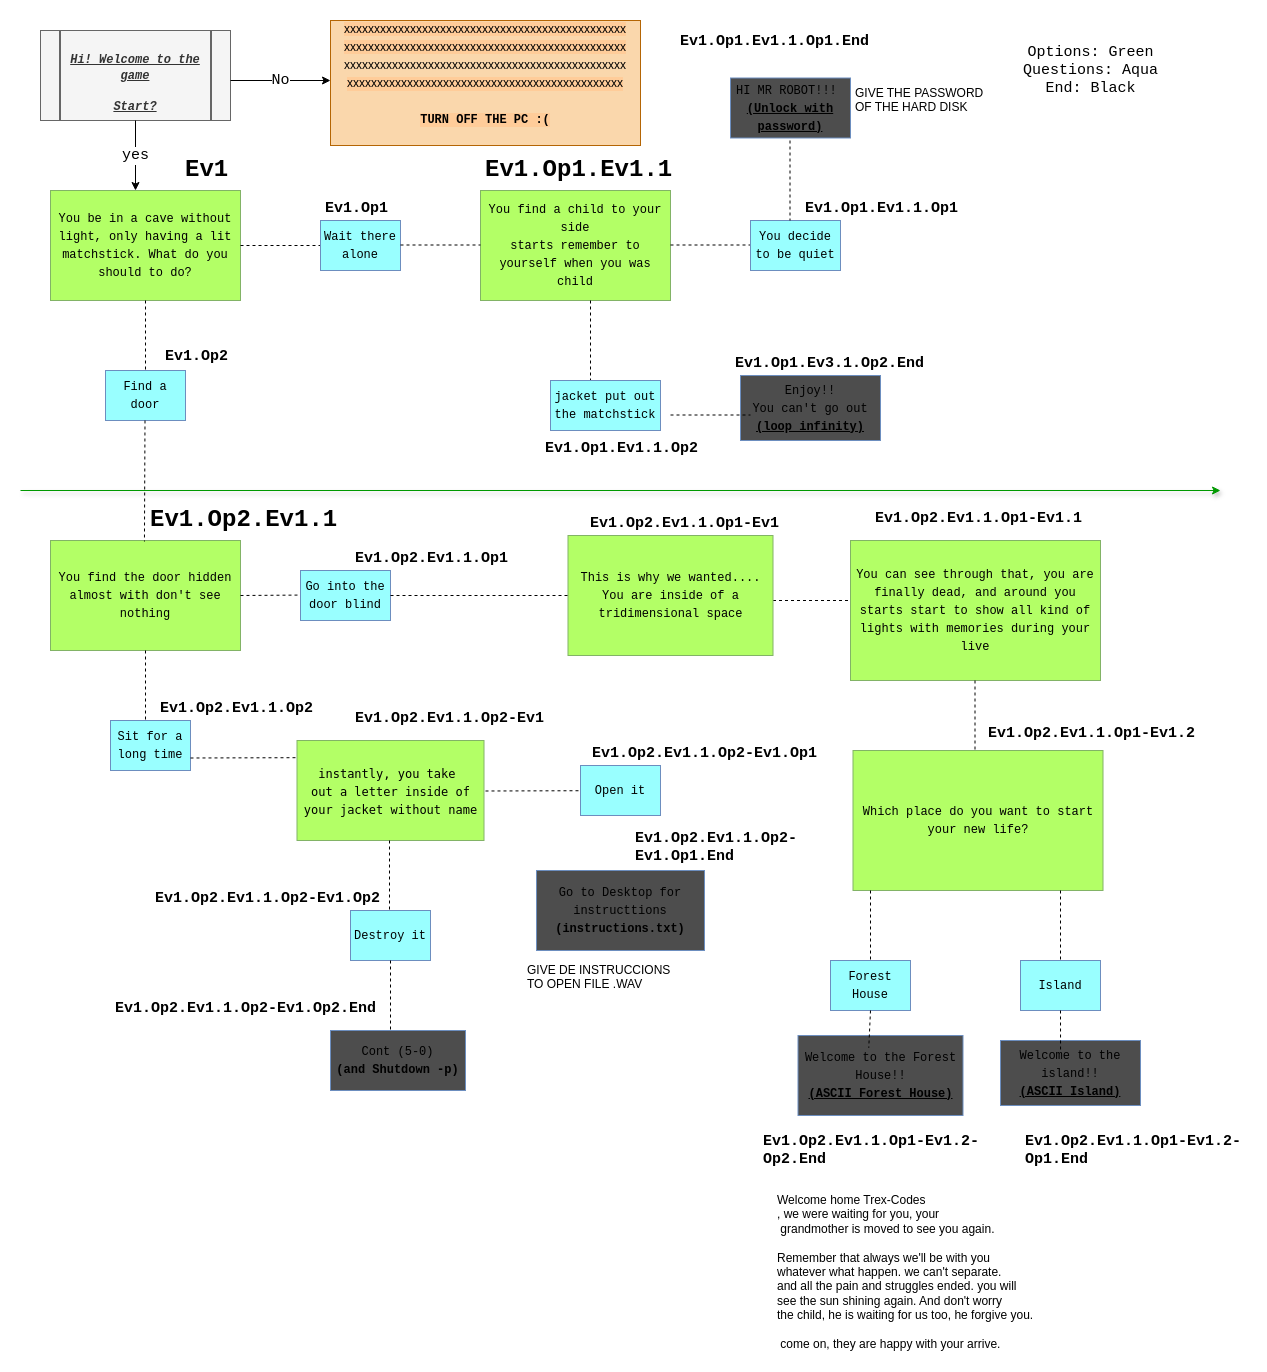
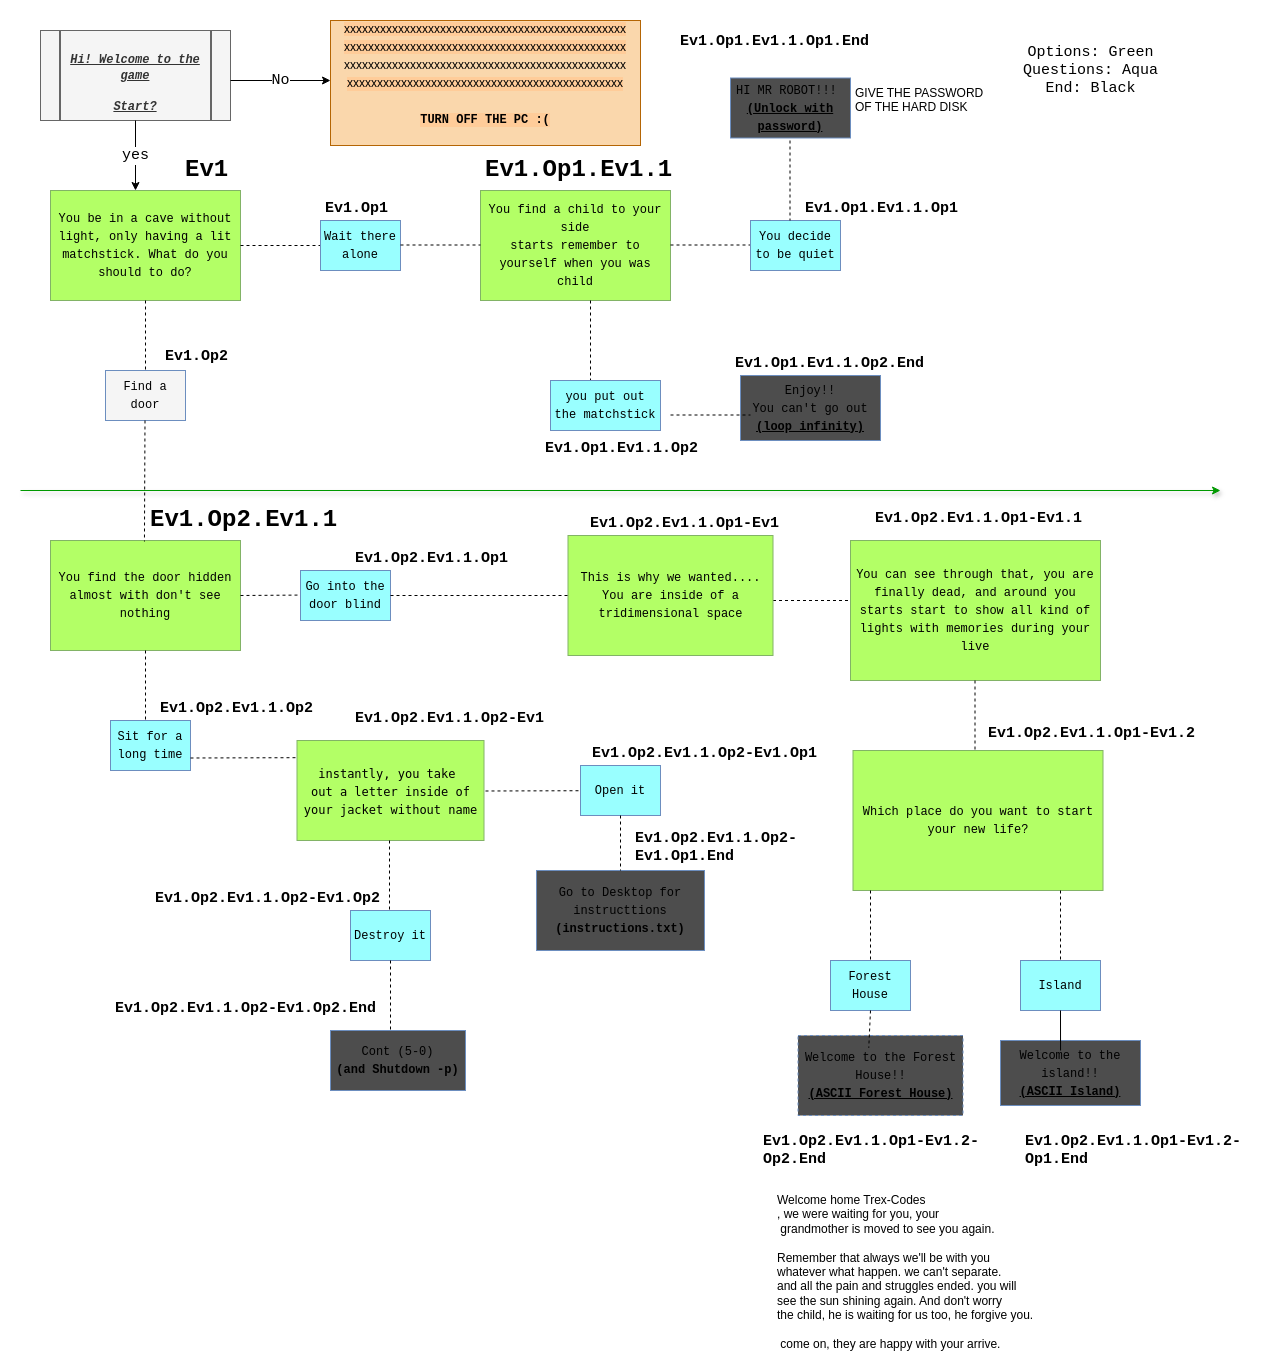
(798, 353) -> (798, 353)
(146, 396) -> (146, 396)
(606, 406) -> (606, 406)
none -> (621, 841)
(606, 976) -> none
(1061, 1026) -> (1061, 1026)
(881, 1076) -> (881, 1076)
